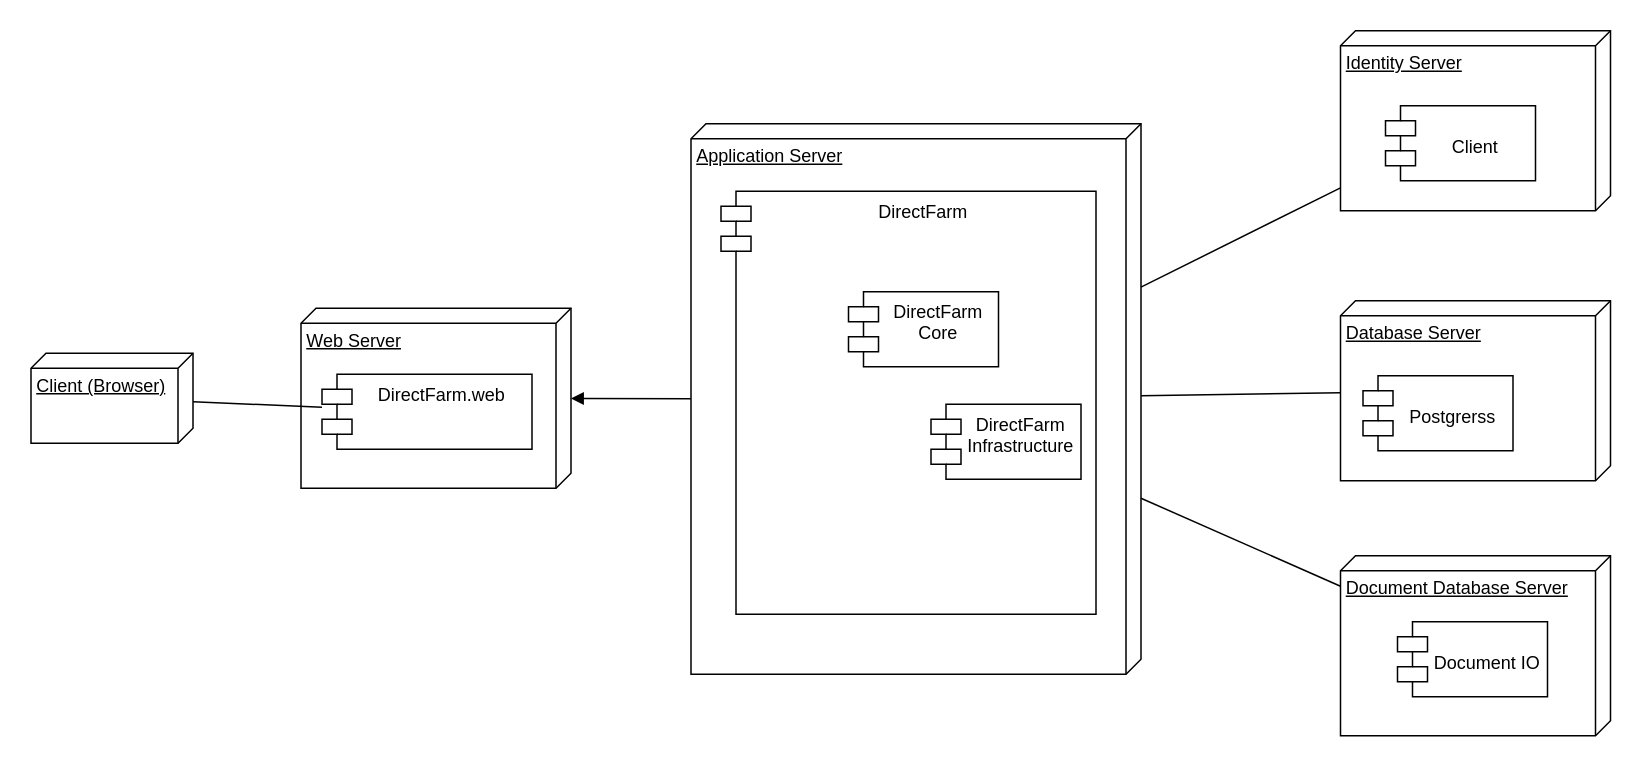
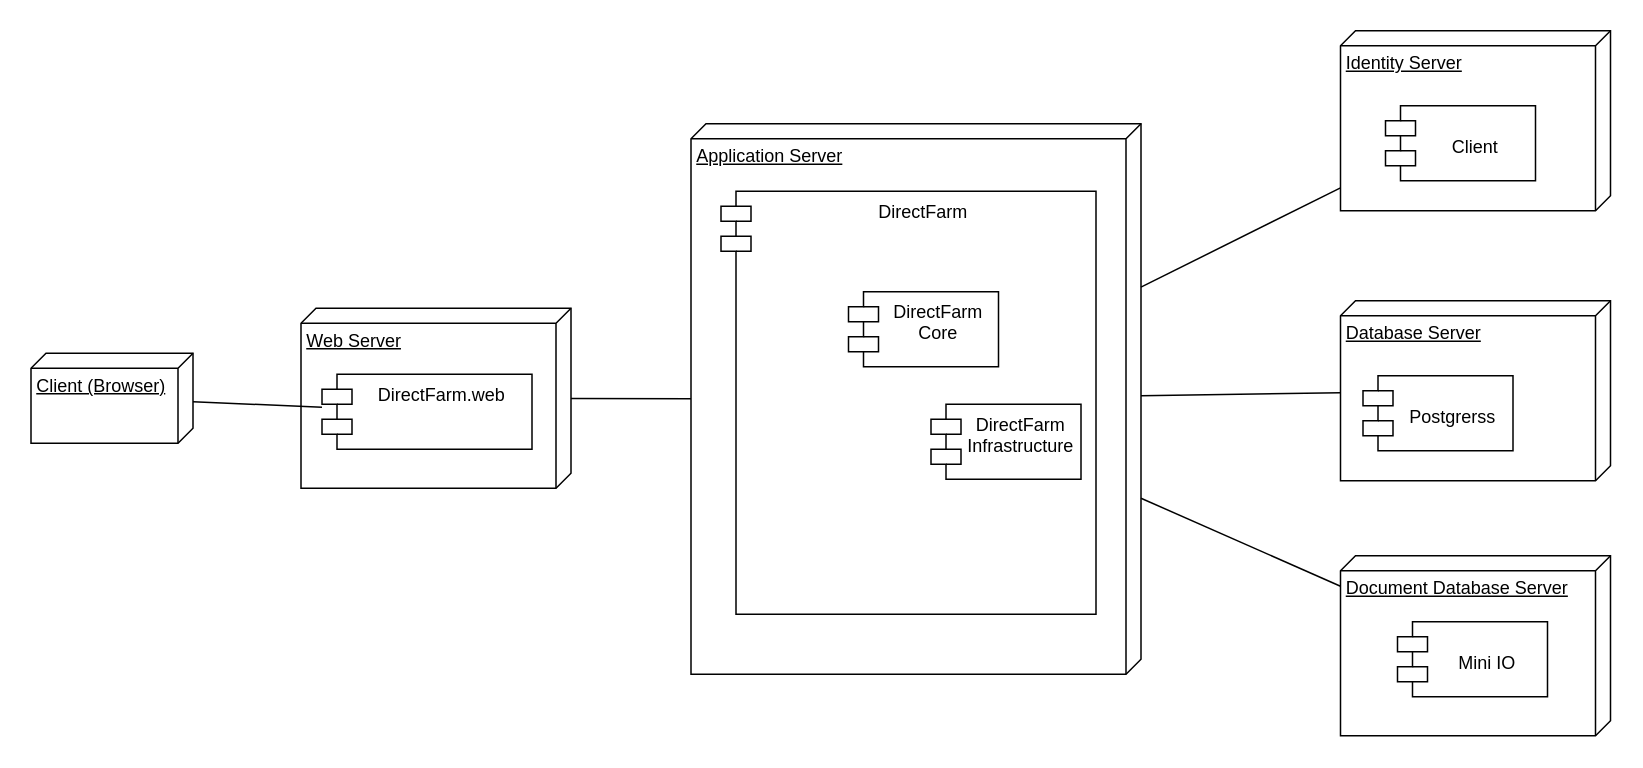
(584, 398) -> (578, 398)
(1487, 643) -> (1487, 643)
